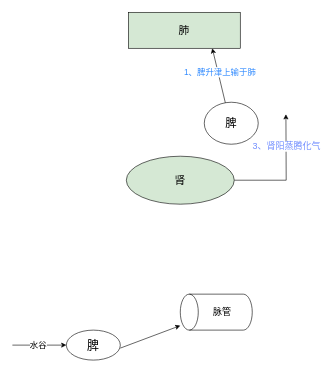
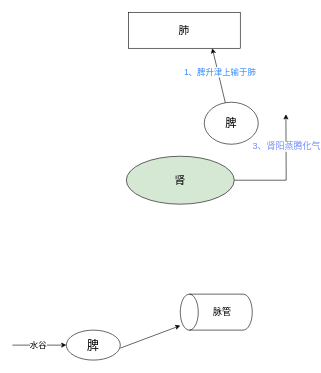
(184, 30) -> (184, 30)
